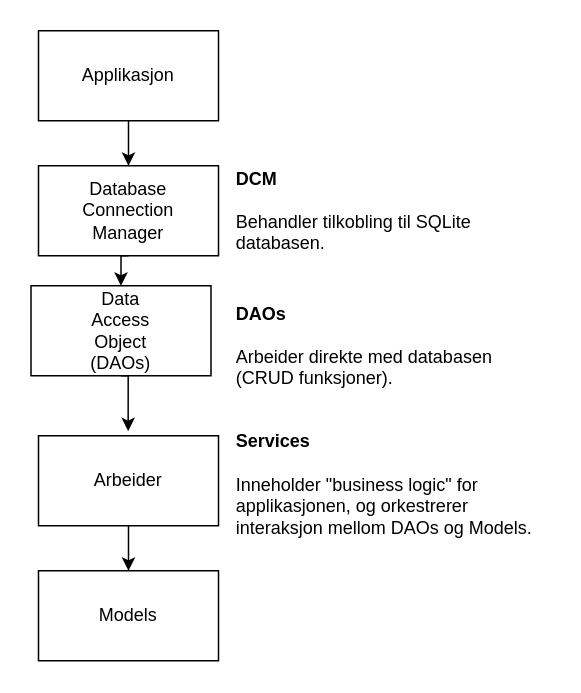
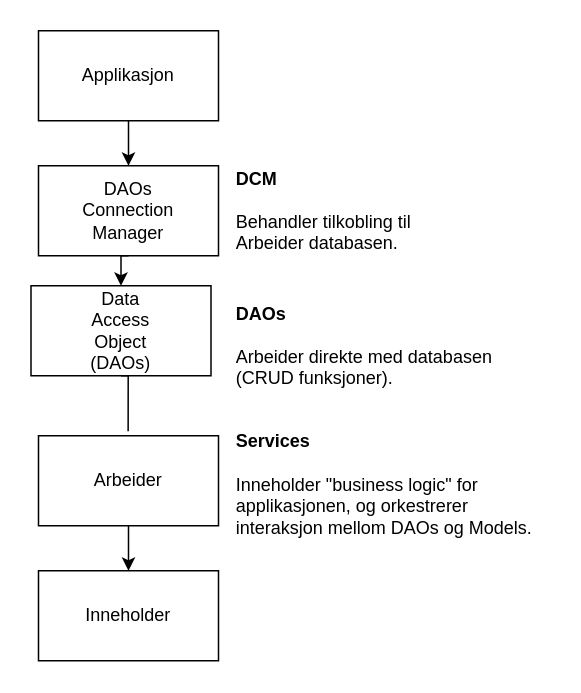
(355, 201) -> (355, 201)
(128, 211) -> (128, 211)
(128, 420) -> (128, 423)
(128, 616) -> (128, 616)
